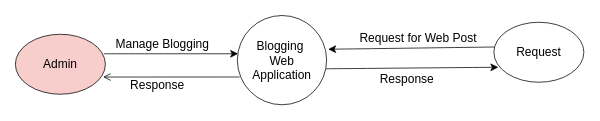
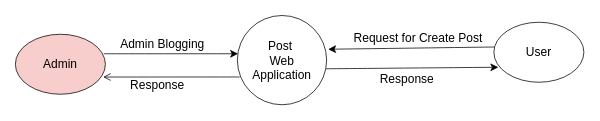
(420, 38) -> (420, 38)
(164, 44) -> (164, 44)
(539, 52) -> (539, 52)
(282, 60) -> (282, 60)
